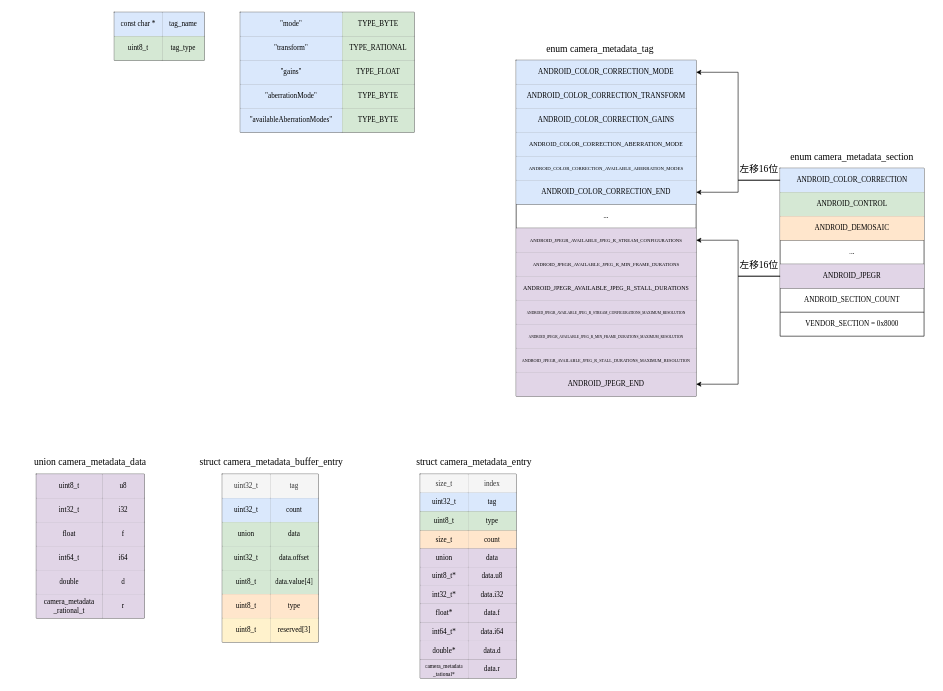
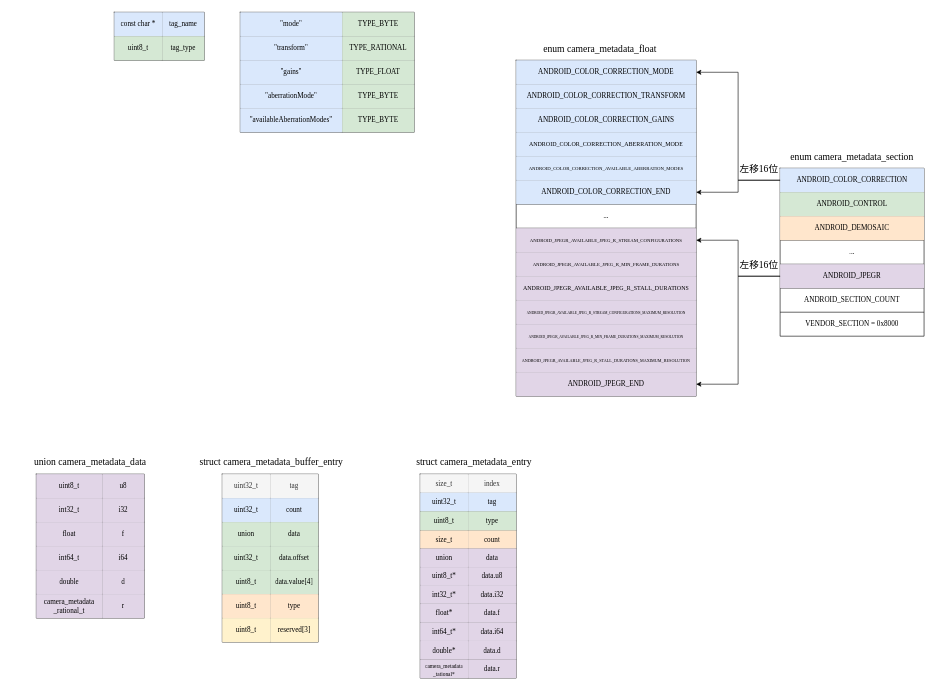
(600, 48) -> (600, 48)
